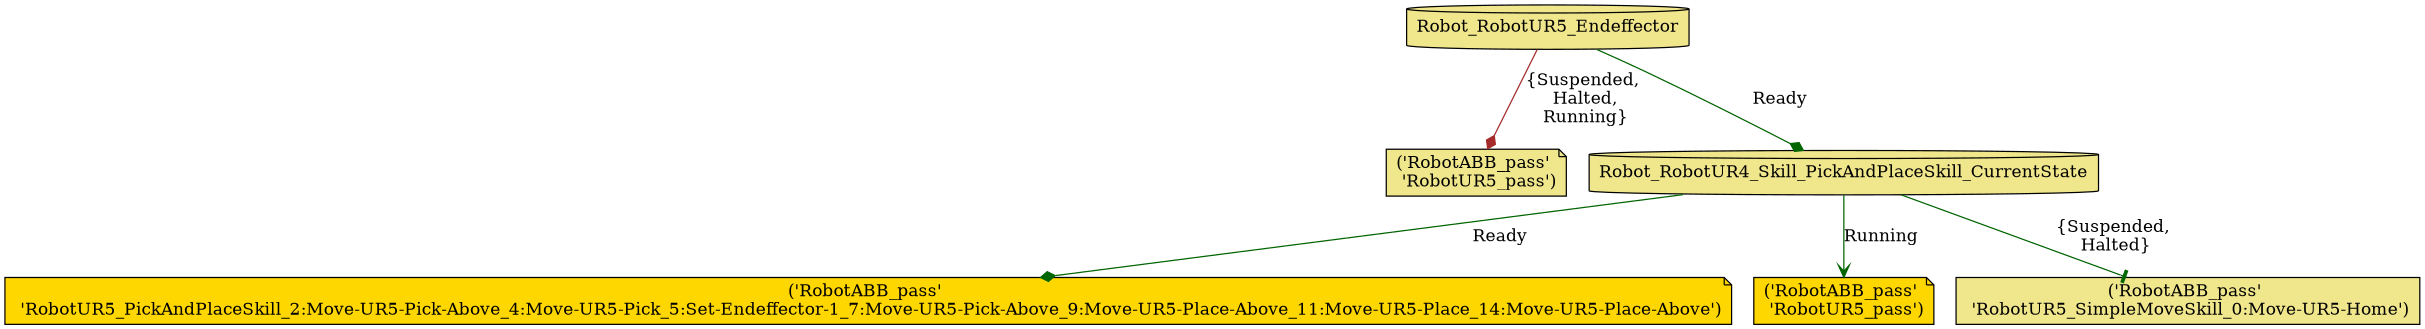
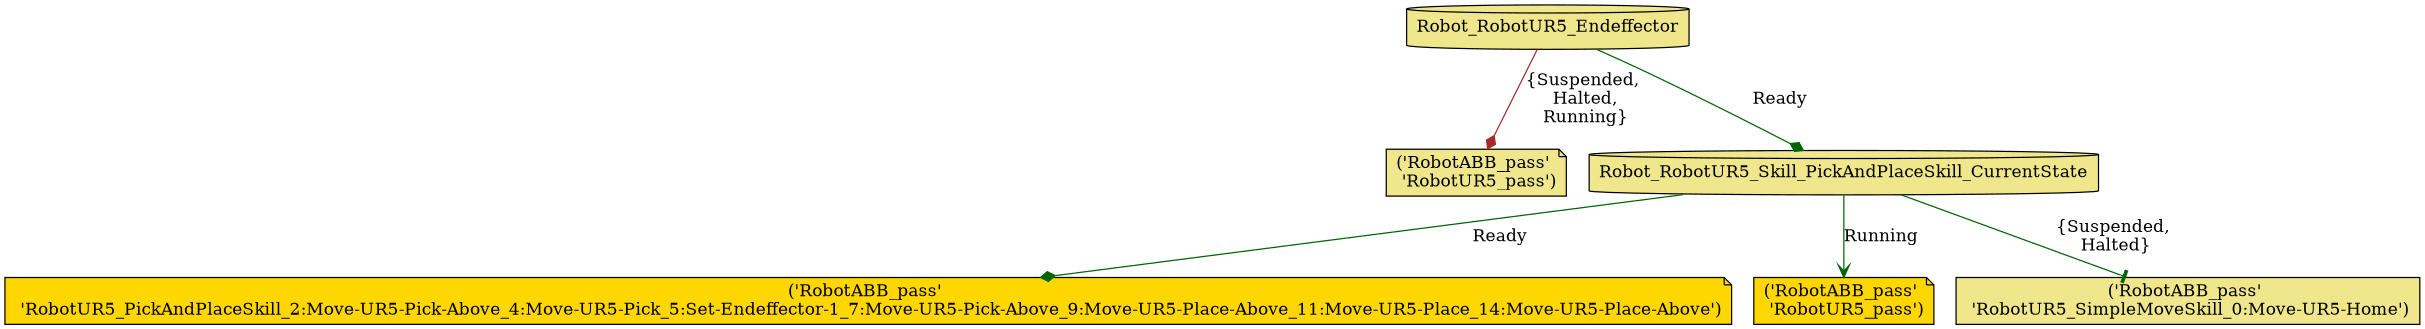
(1844, 173) -> (1844, 173)
